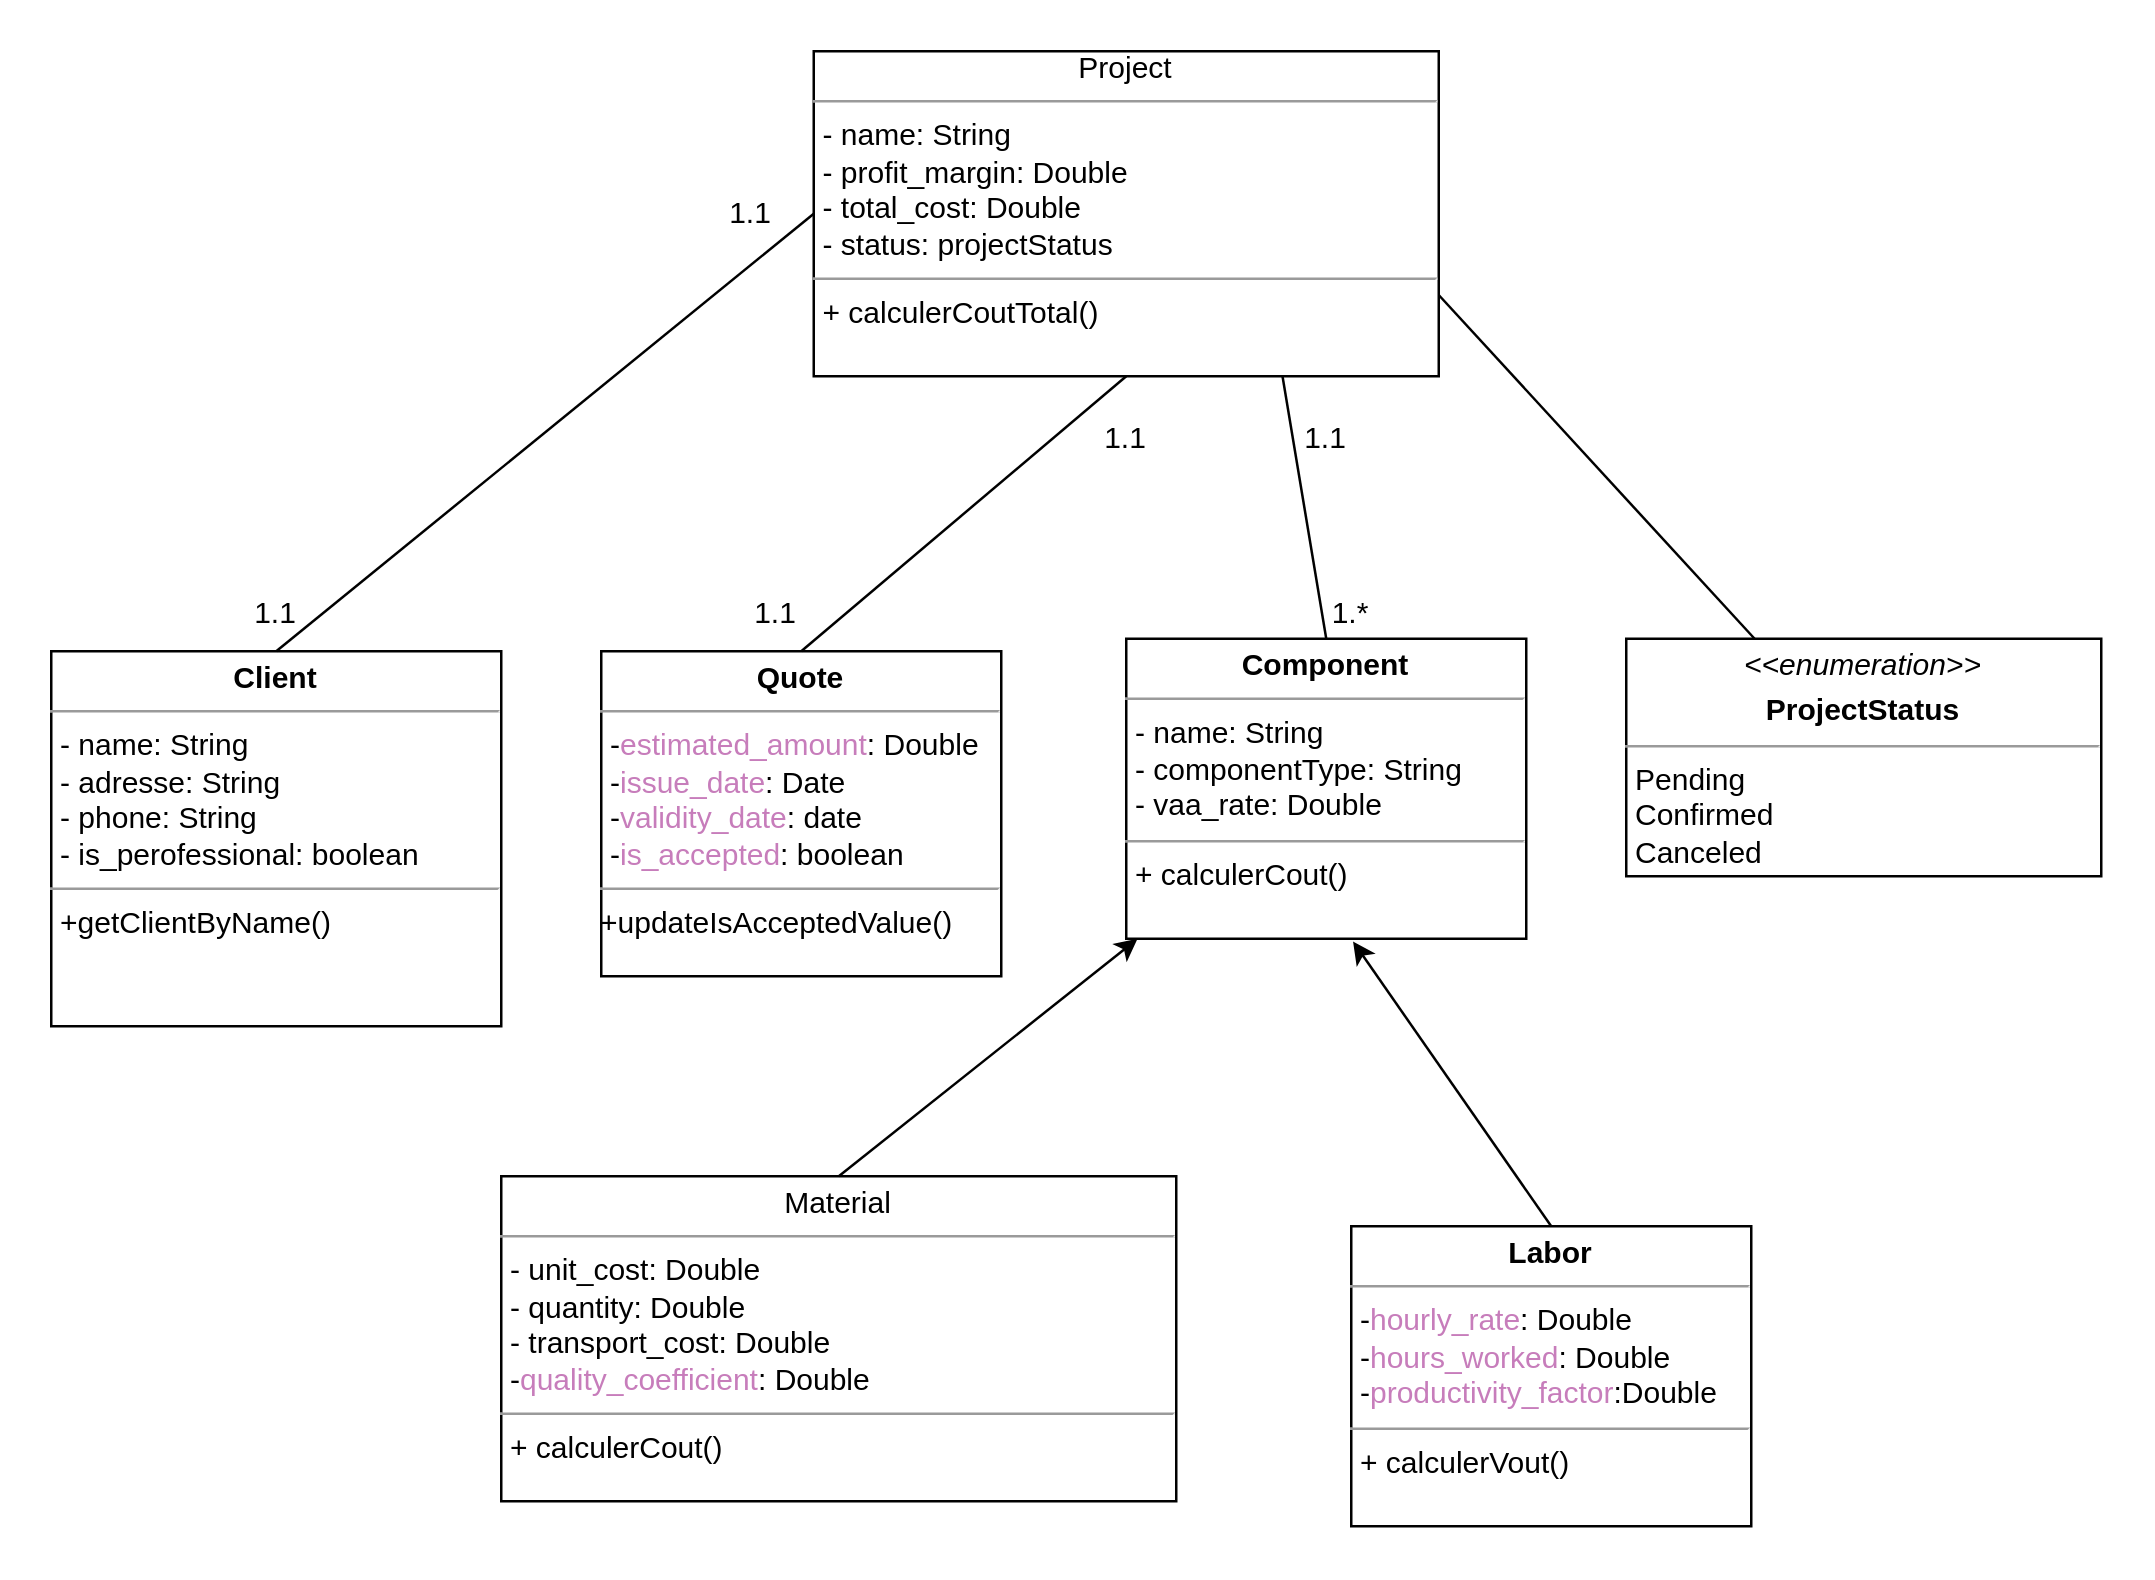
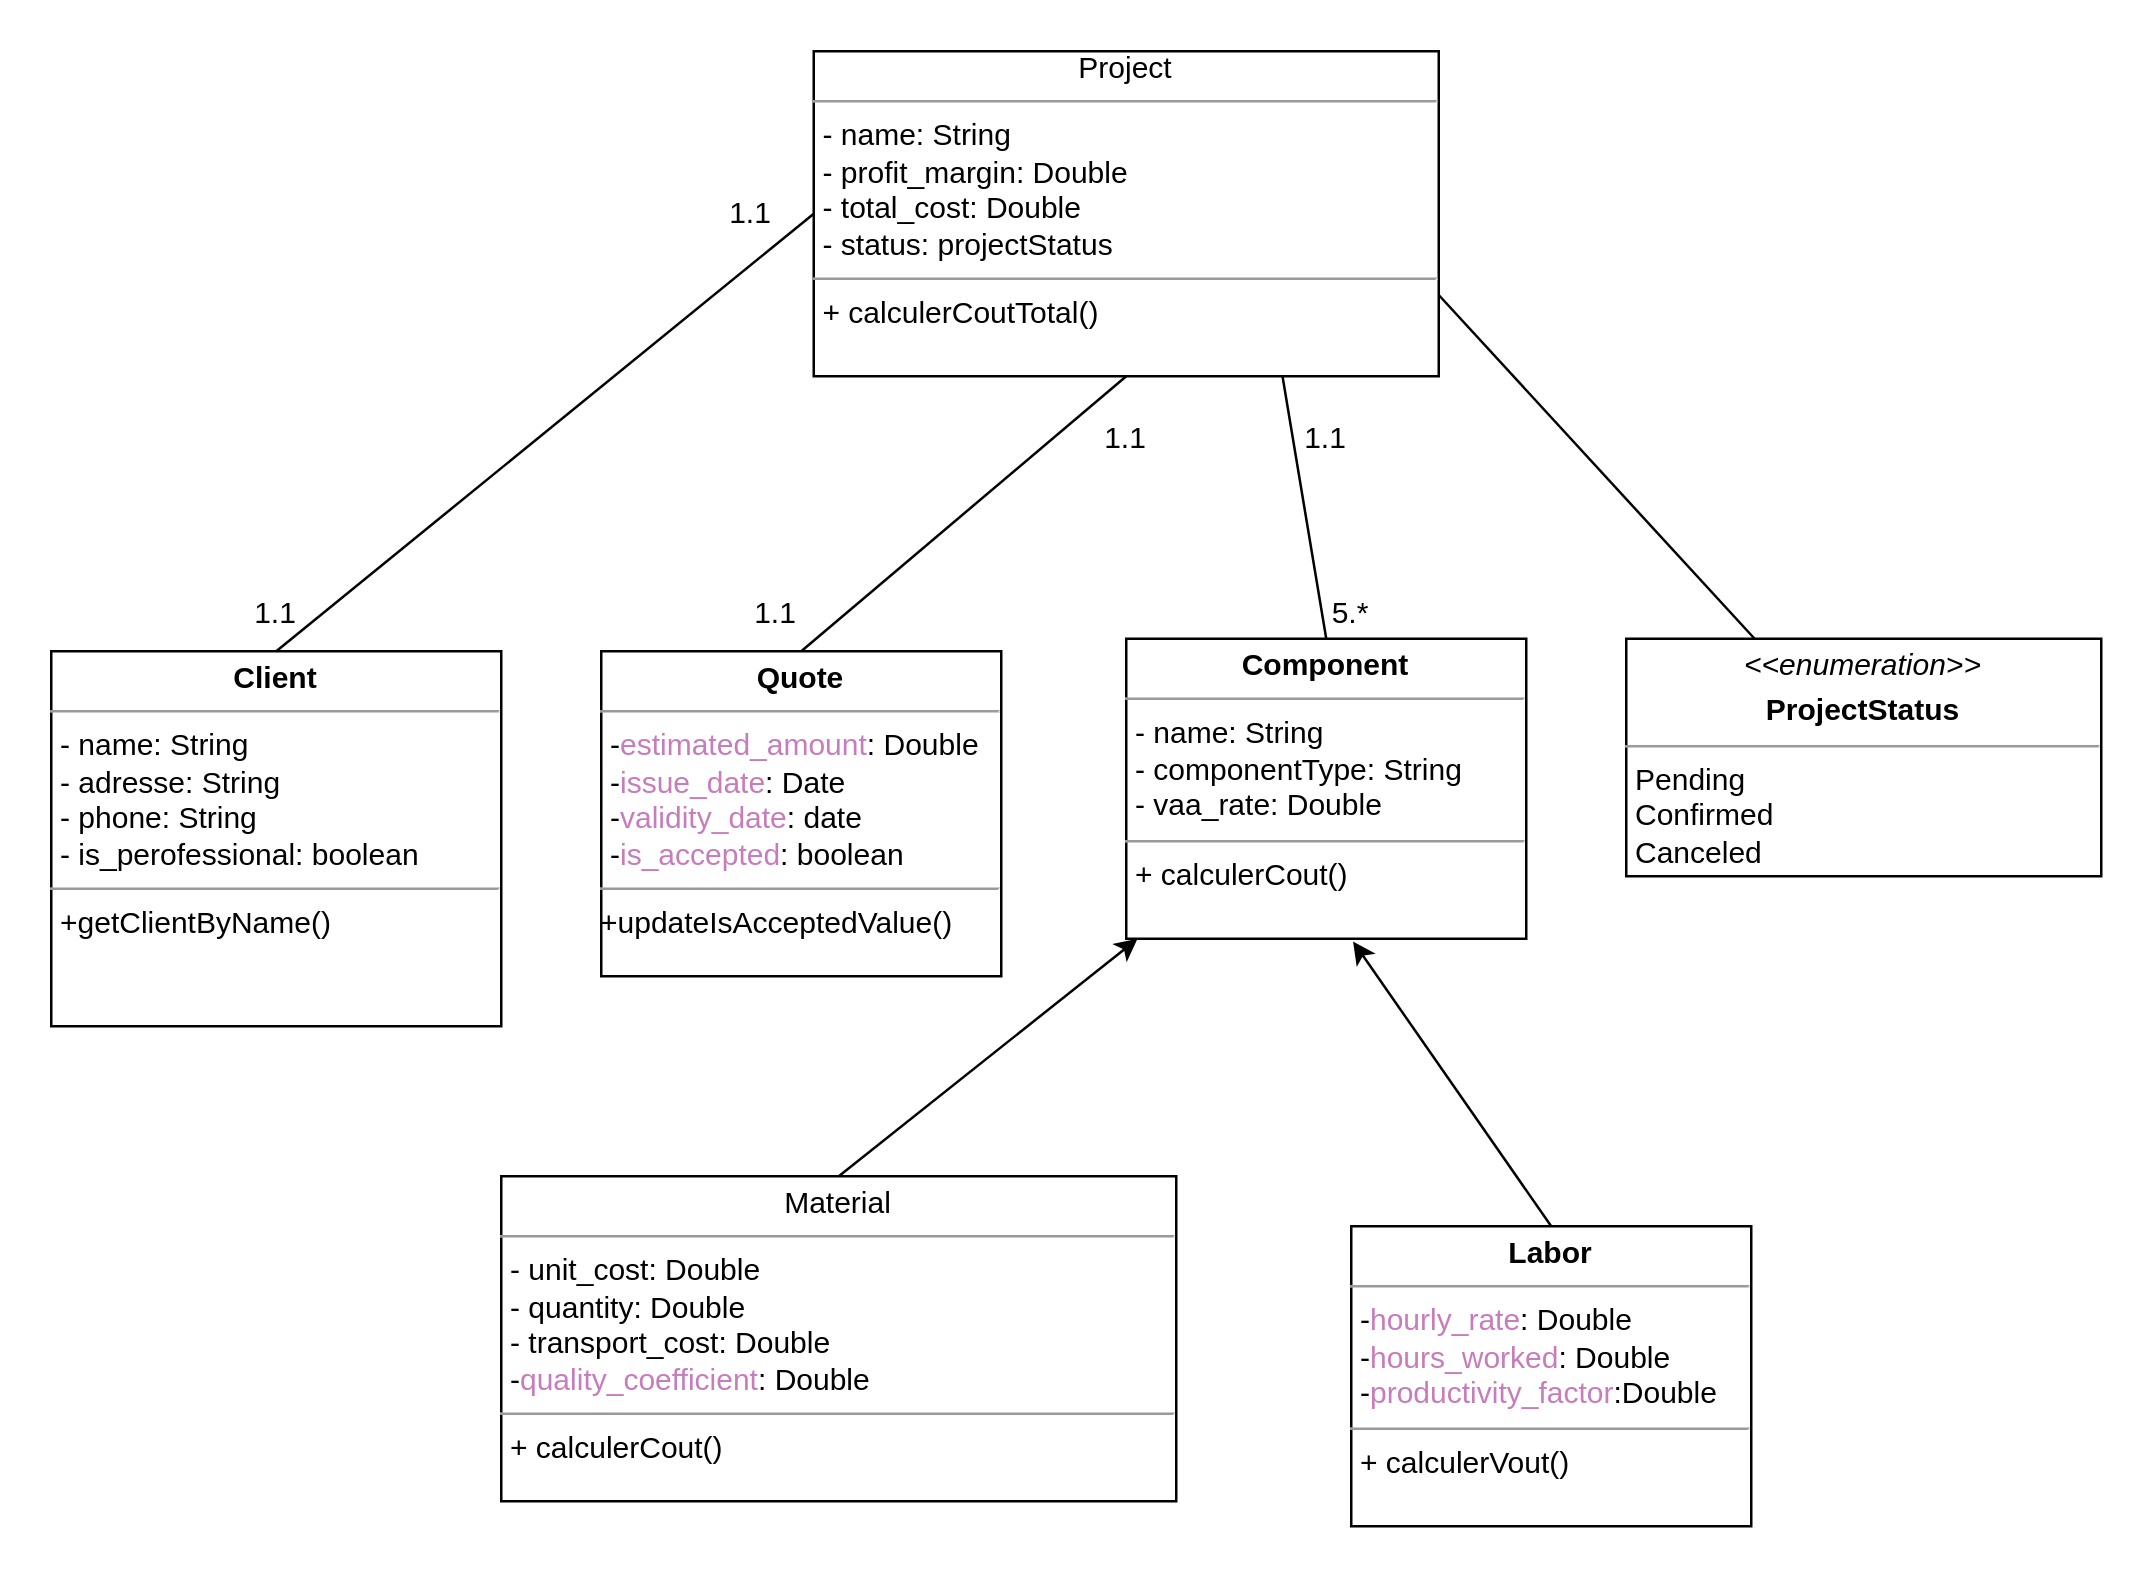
(1351, 614) -> (1351, 614)
